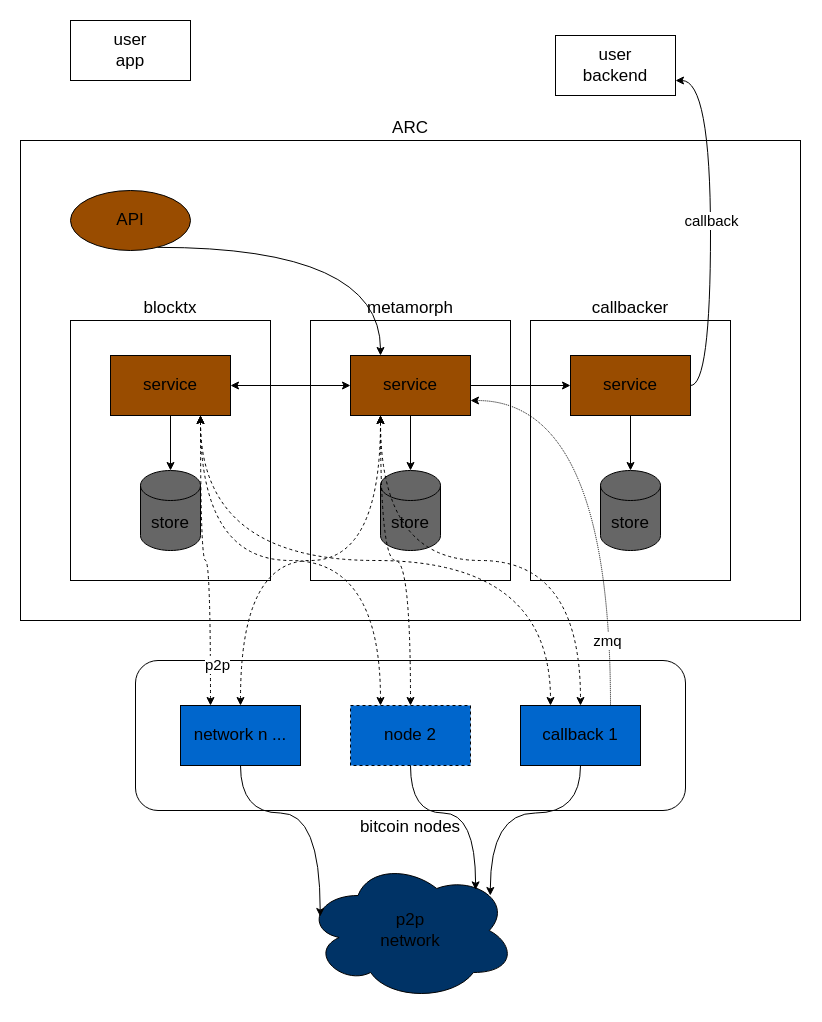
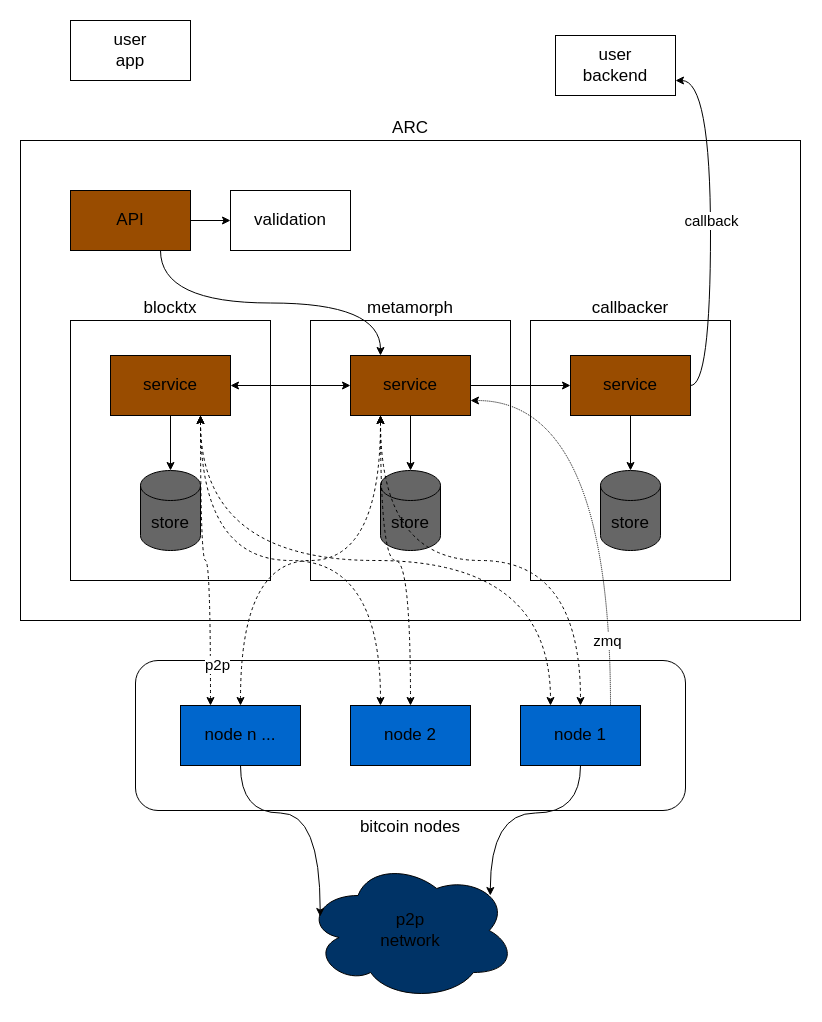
(131, 221) -> (131, 221)
none -> (207, 221)
none -> (291, 221)
(241, 736) -> (241, 736)
(411, 736) -> (411, 736)
(581, 736) -> (581, 736)
(454, 815) -> none
